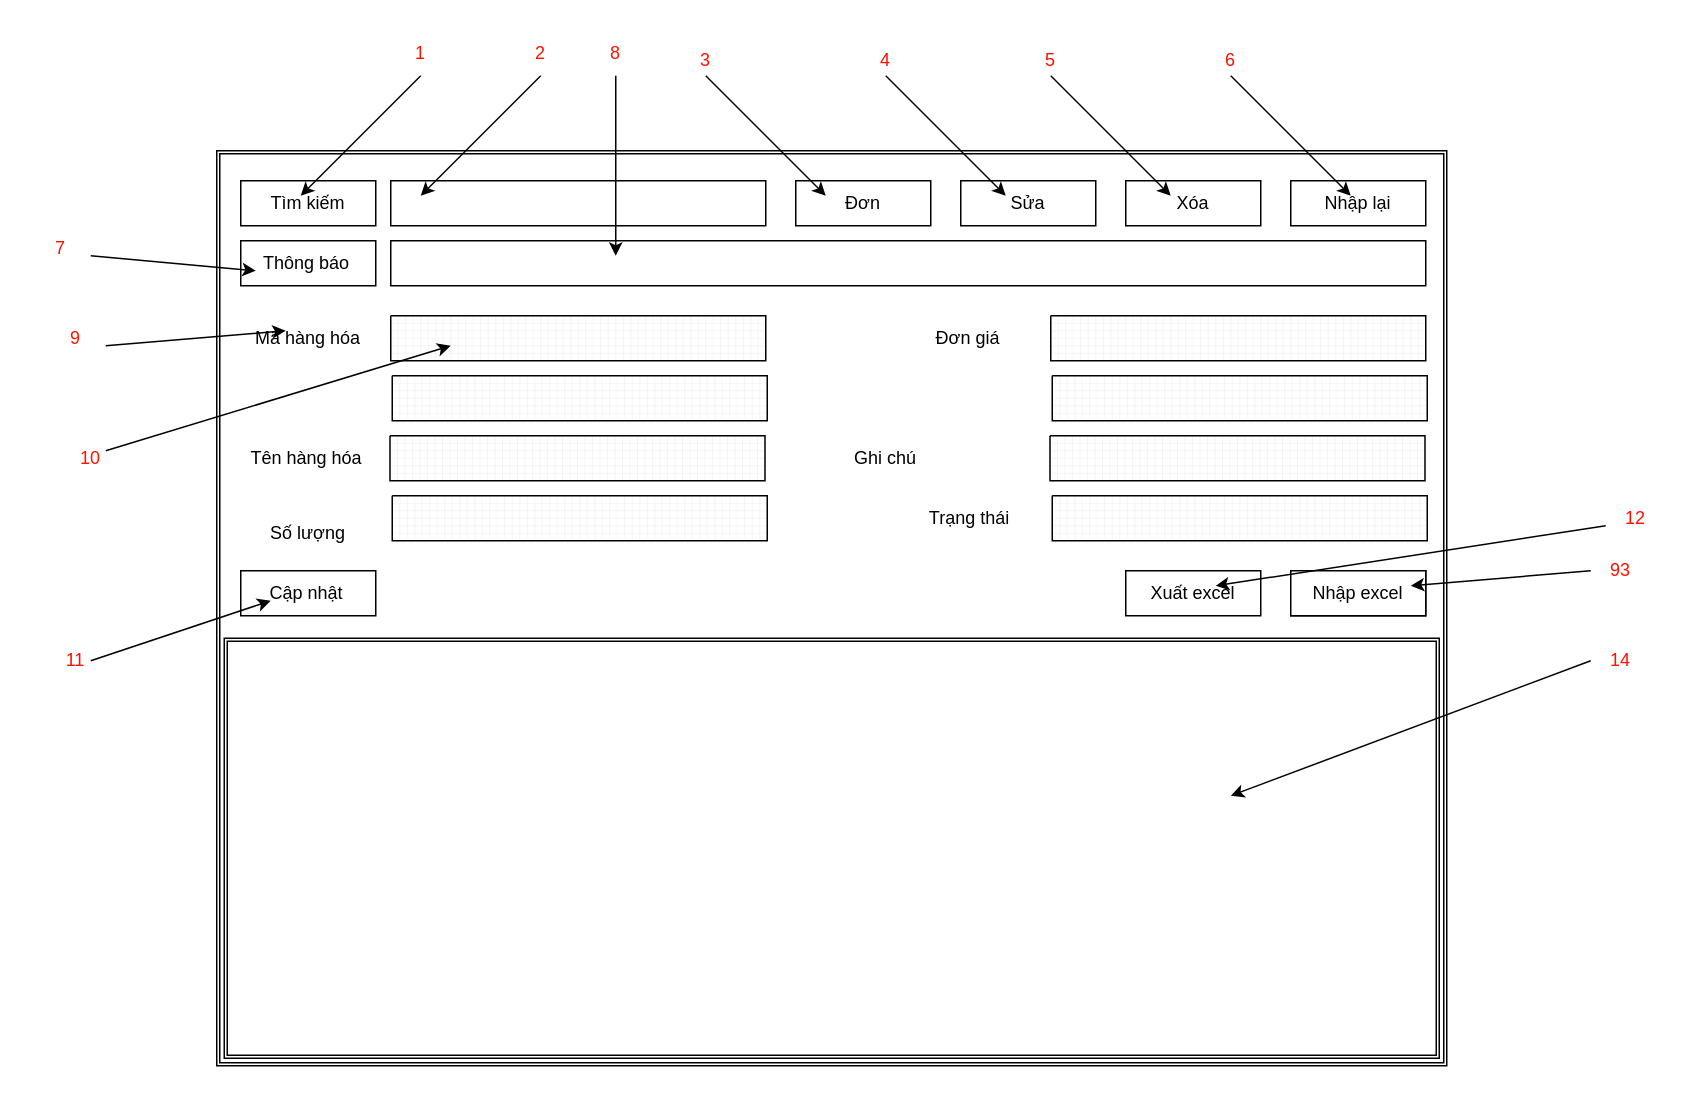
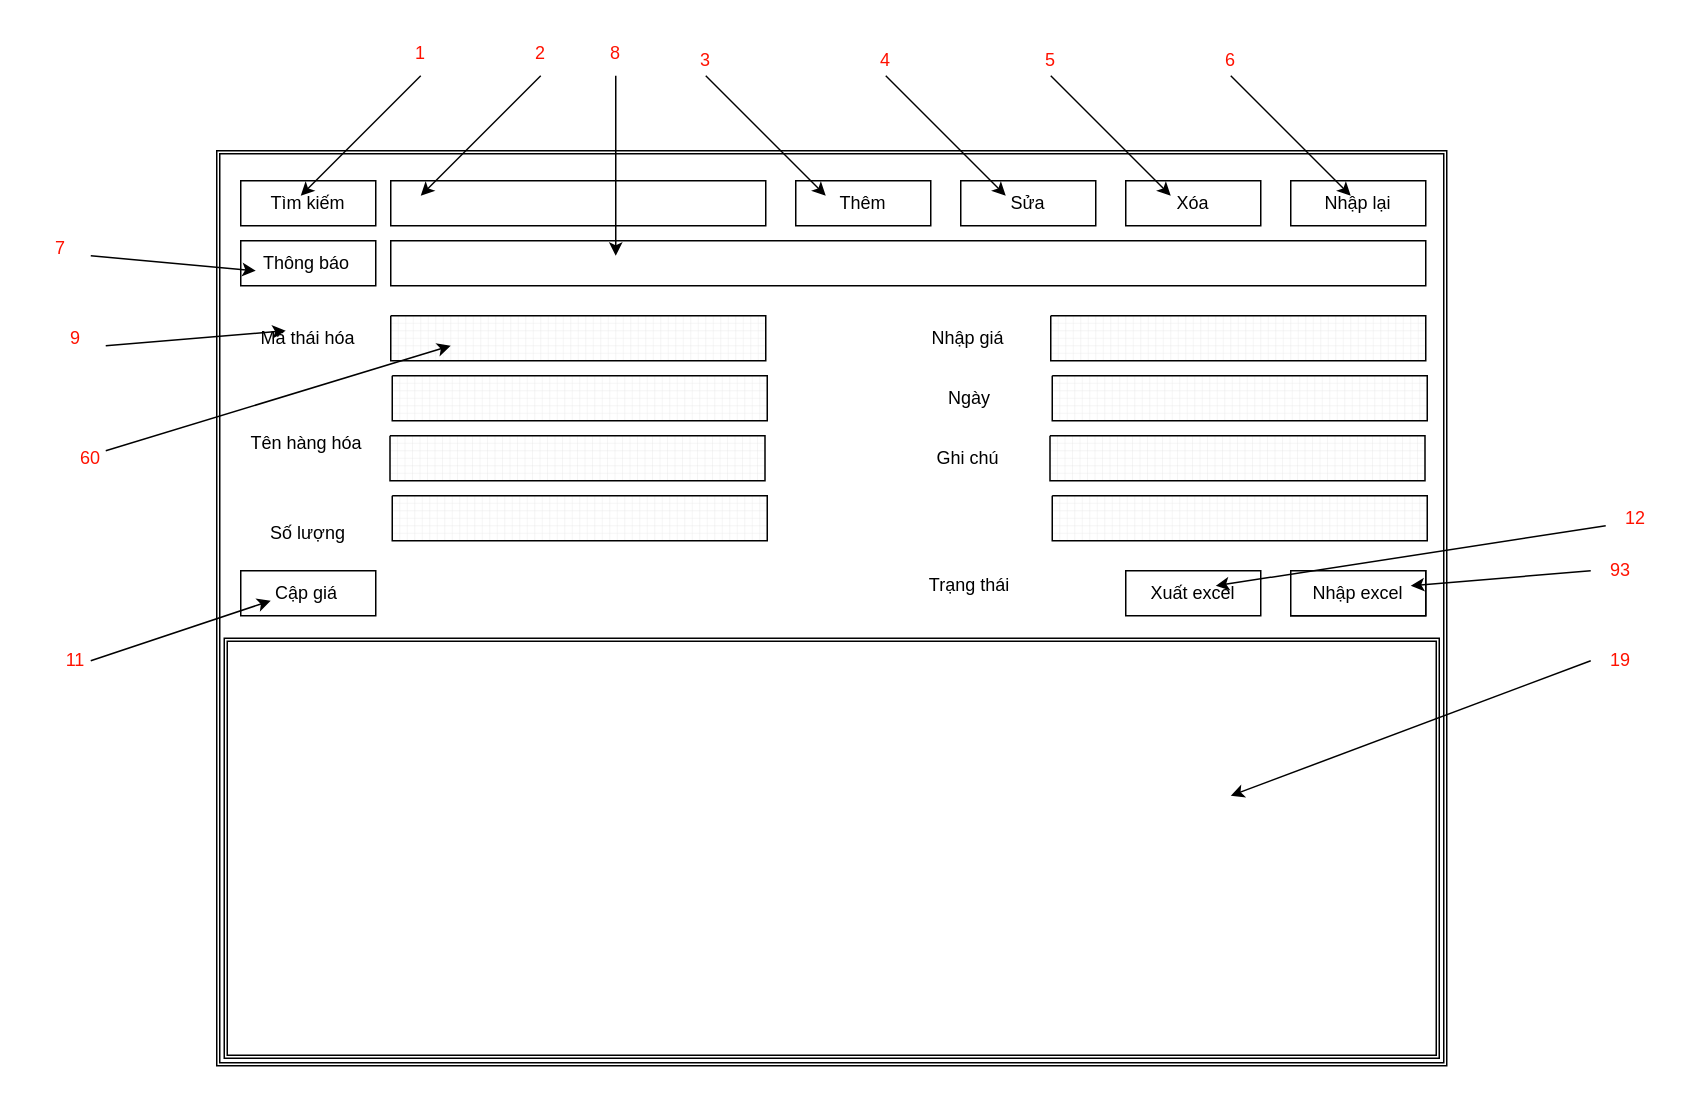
(863, 203) -> (863, 203)
(308, 338) -> (308, 338)
(968, 338) -> (968, 338)
none -> (970, 398)
(91, 458) -> (91, 458)
(306, 458) -> (306, 443)
(885, 458) -> (968, 458)
(970, 518) -> (970, 586)
(307, 593) -> (307, 593)
(1621, 661) -> (1621, 661)
